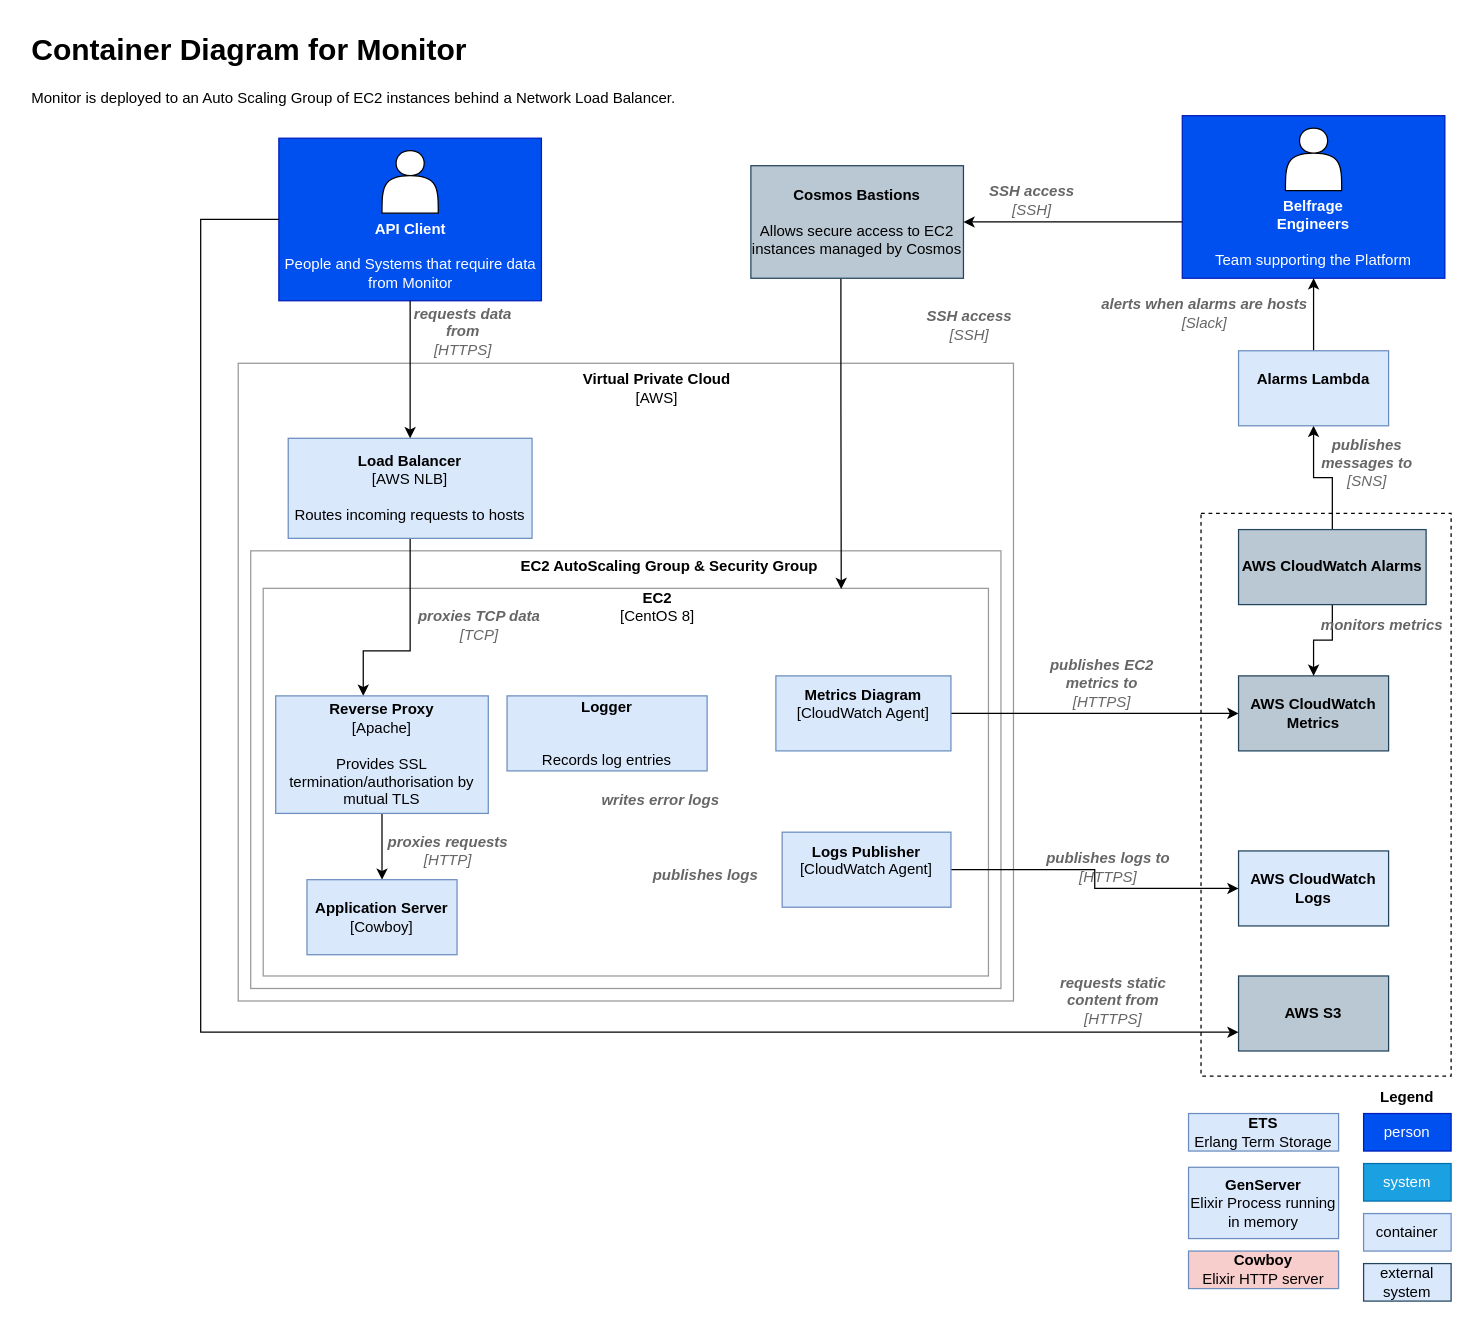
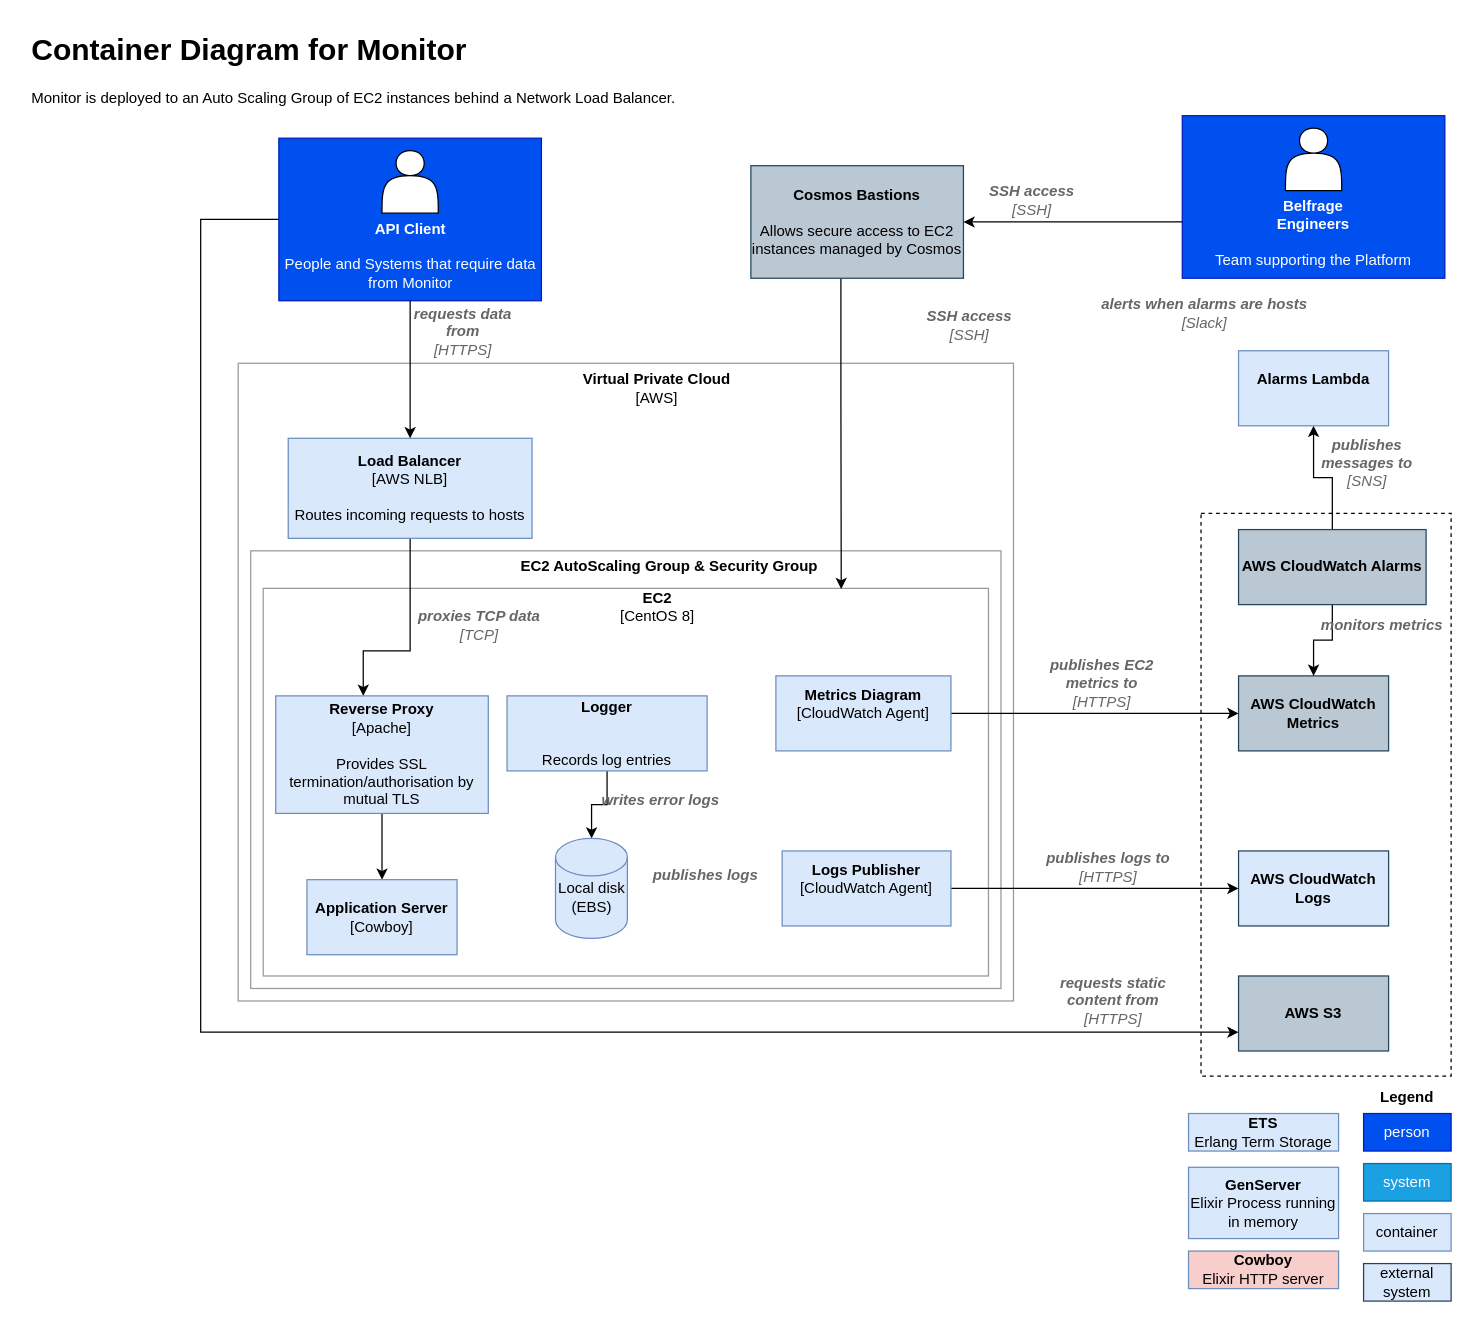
(1313, 318) -> none
none -> (604, 804)
(448, 851) -> none
(866, 869) -> (866, 888)
none -> (591, 888)
